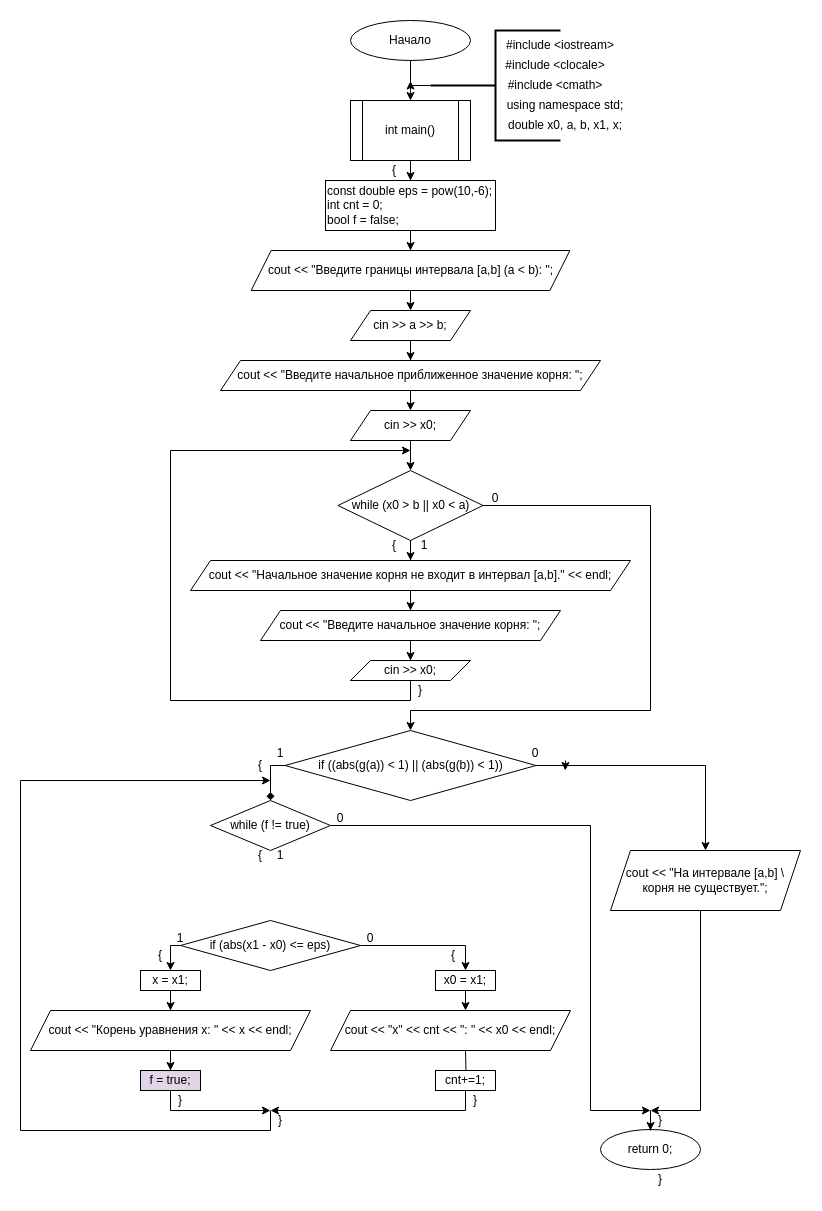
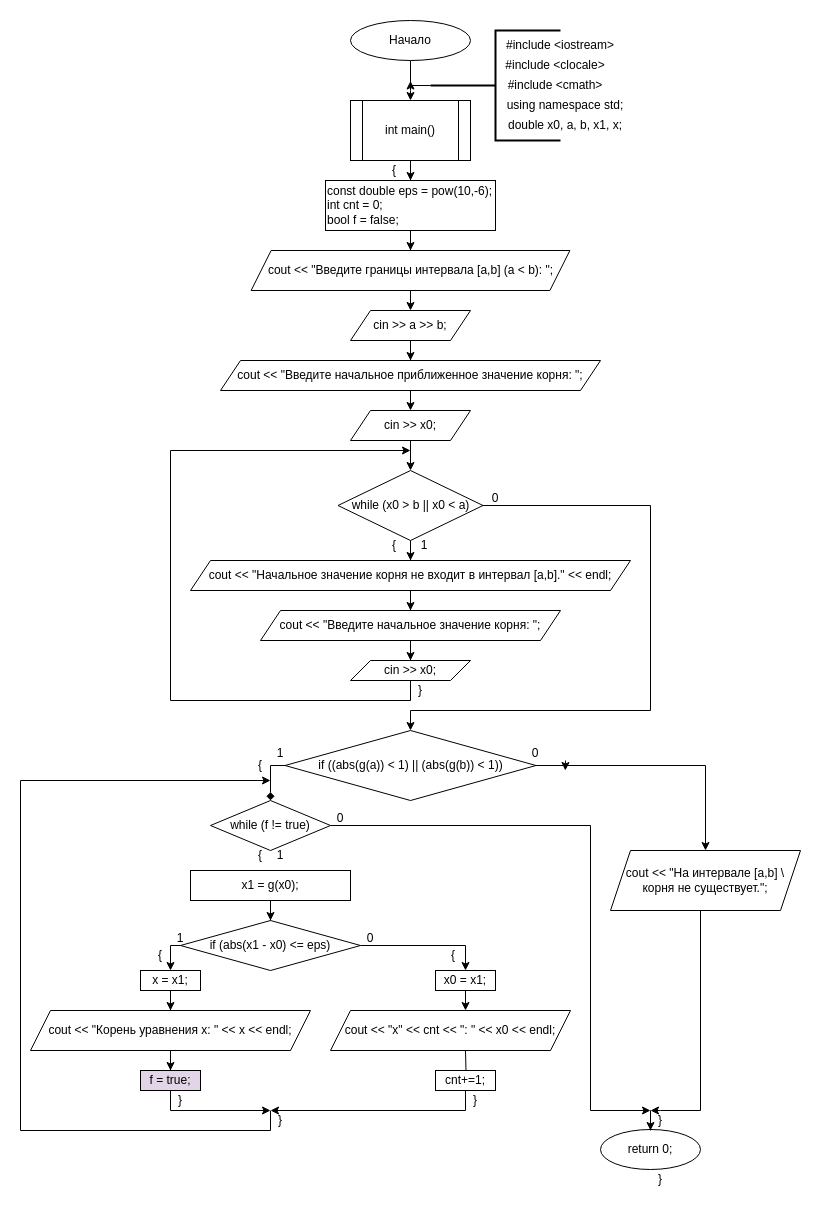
none -> (271, 886)
none -> (271, 915)
